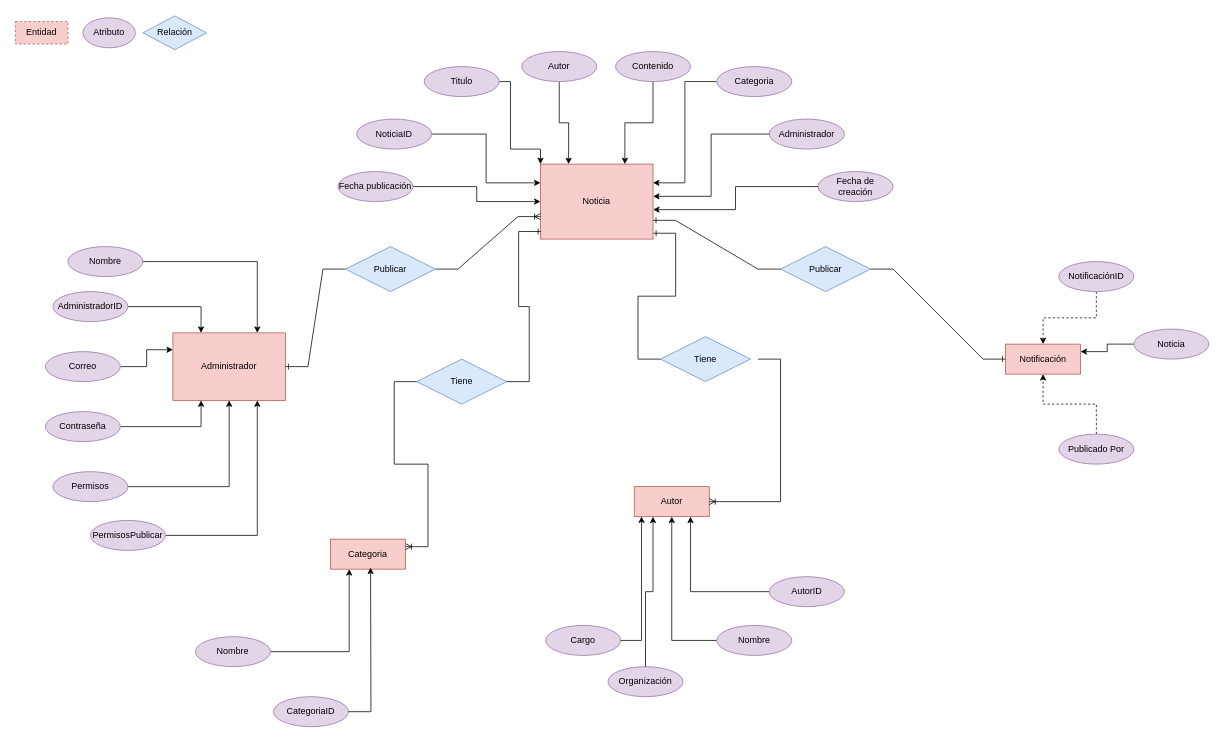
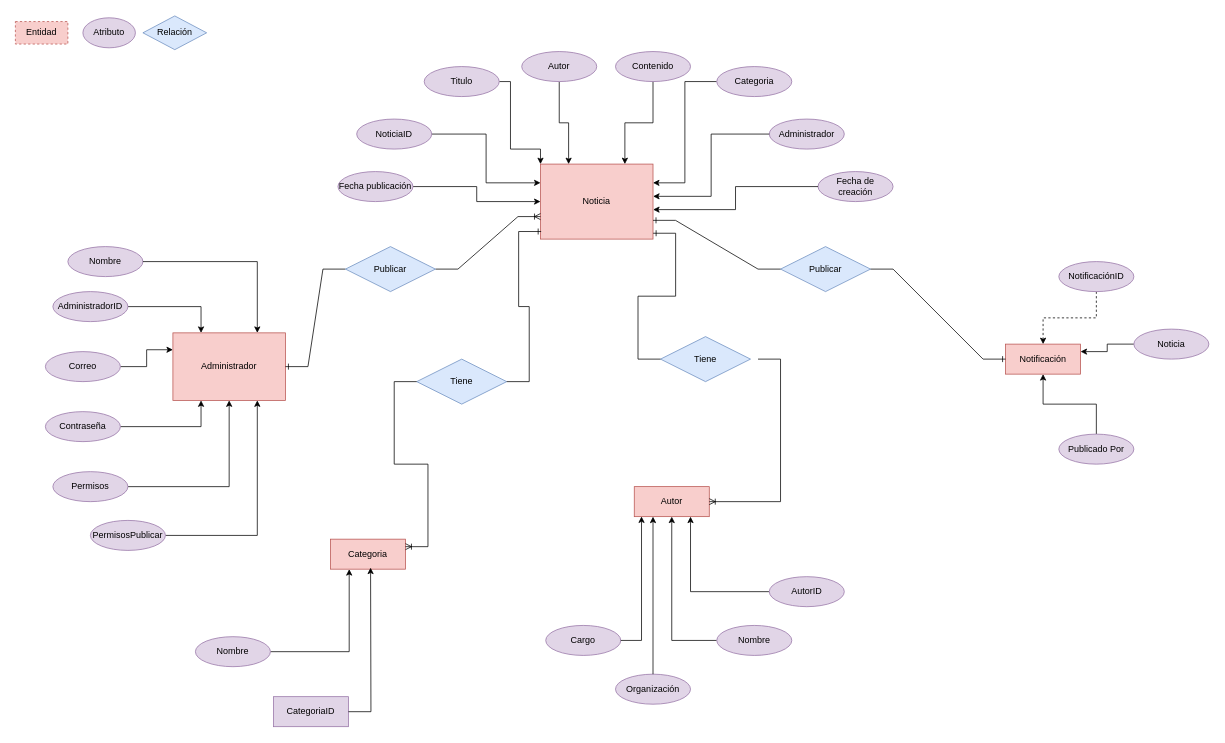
(1072, 404) -> (1072, 404)
(645, 681) -> (653, 689)
(311, 711) -> (311, 711)
